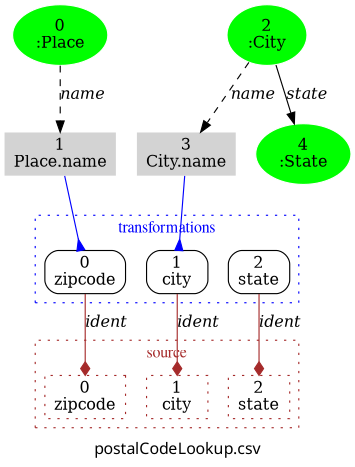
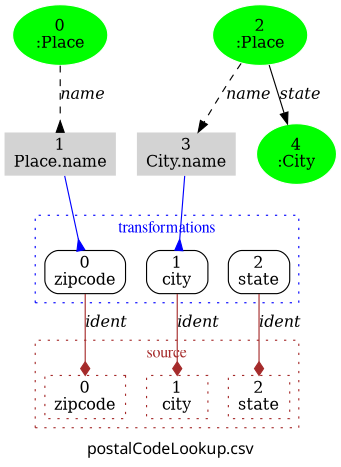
(267, 35) -> (260, 35)
(60, 93) -> (60, 93)
(303, 154) -> (297, 154)
